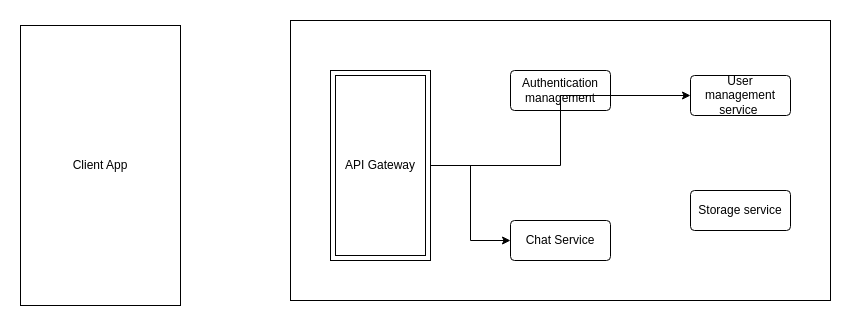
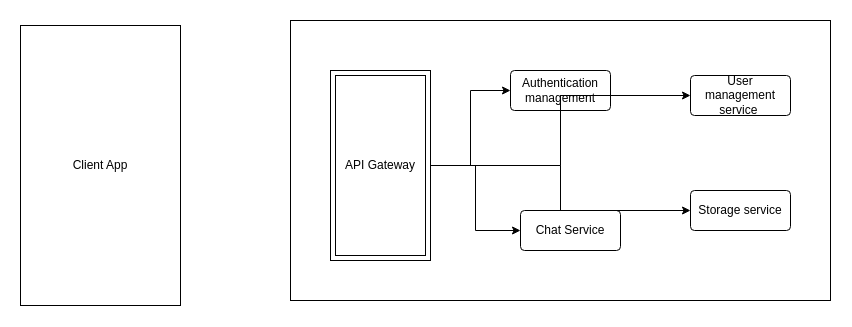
none -> (471, 111)
none -> (601, 211)
(561, 241) -> (571, 231)
